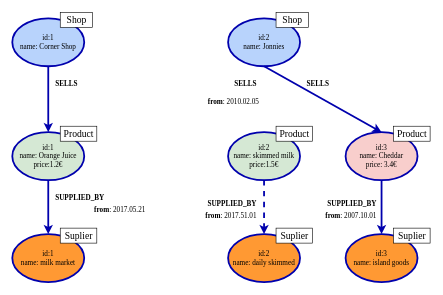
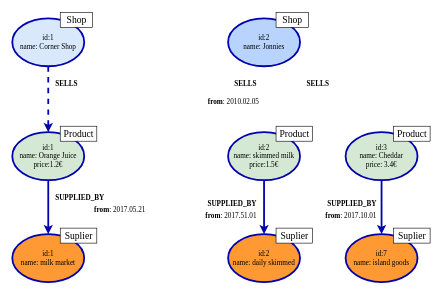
(48, 42) -> (48, 42)
(48, 96) -> (48, 96)
(320, 98) -> none
(382, 156) -> (382, 156)
(264, 203) -> (264, 203)
(349, 216) -> (349, 216)
(382, 258) -> (382, 258)
